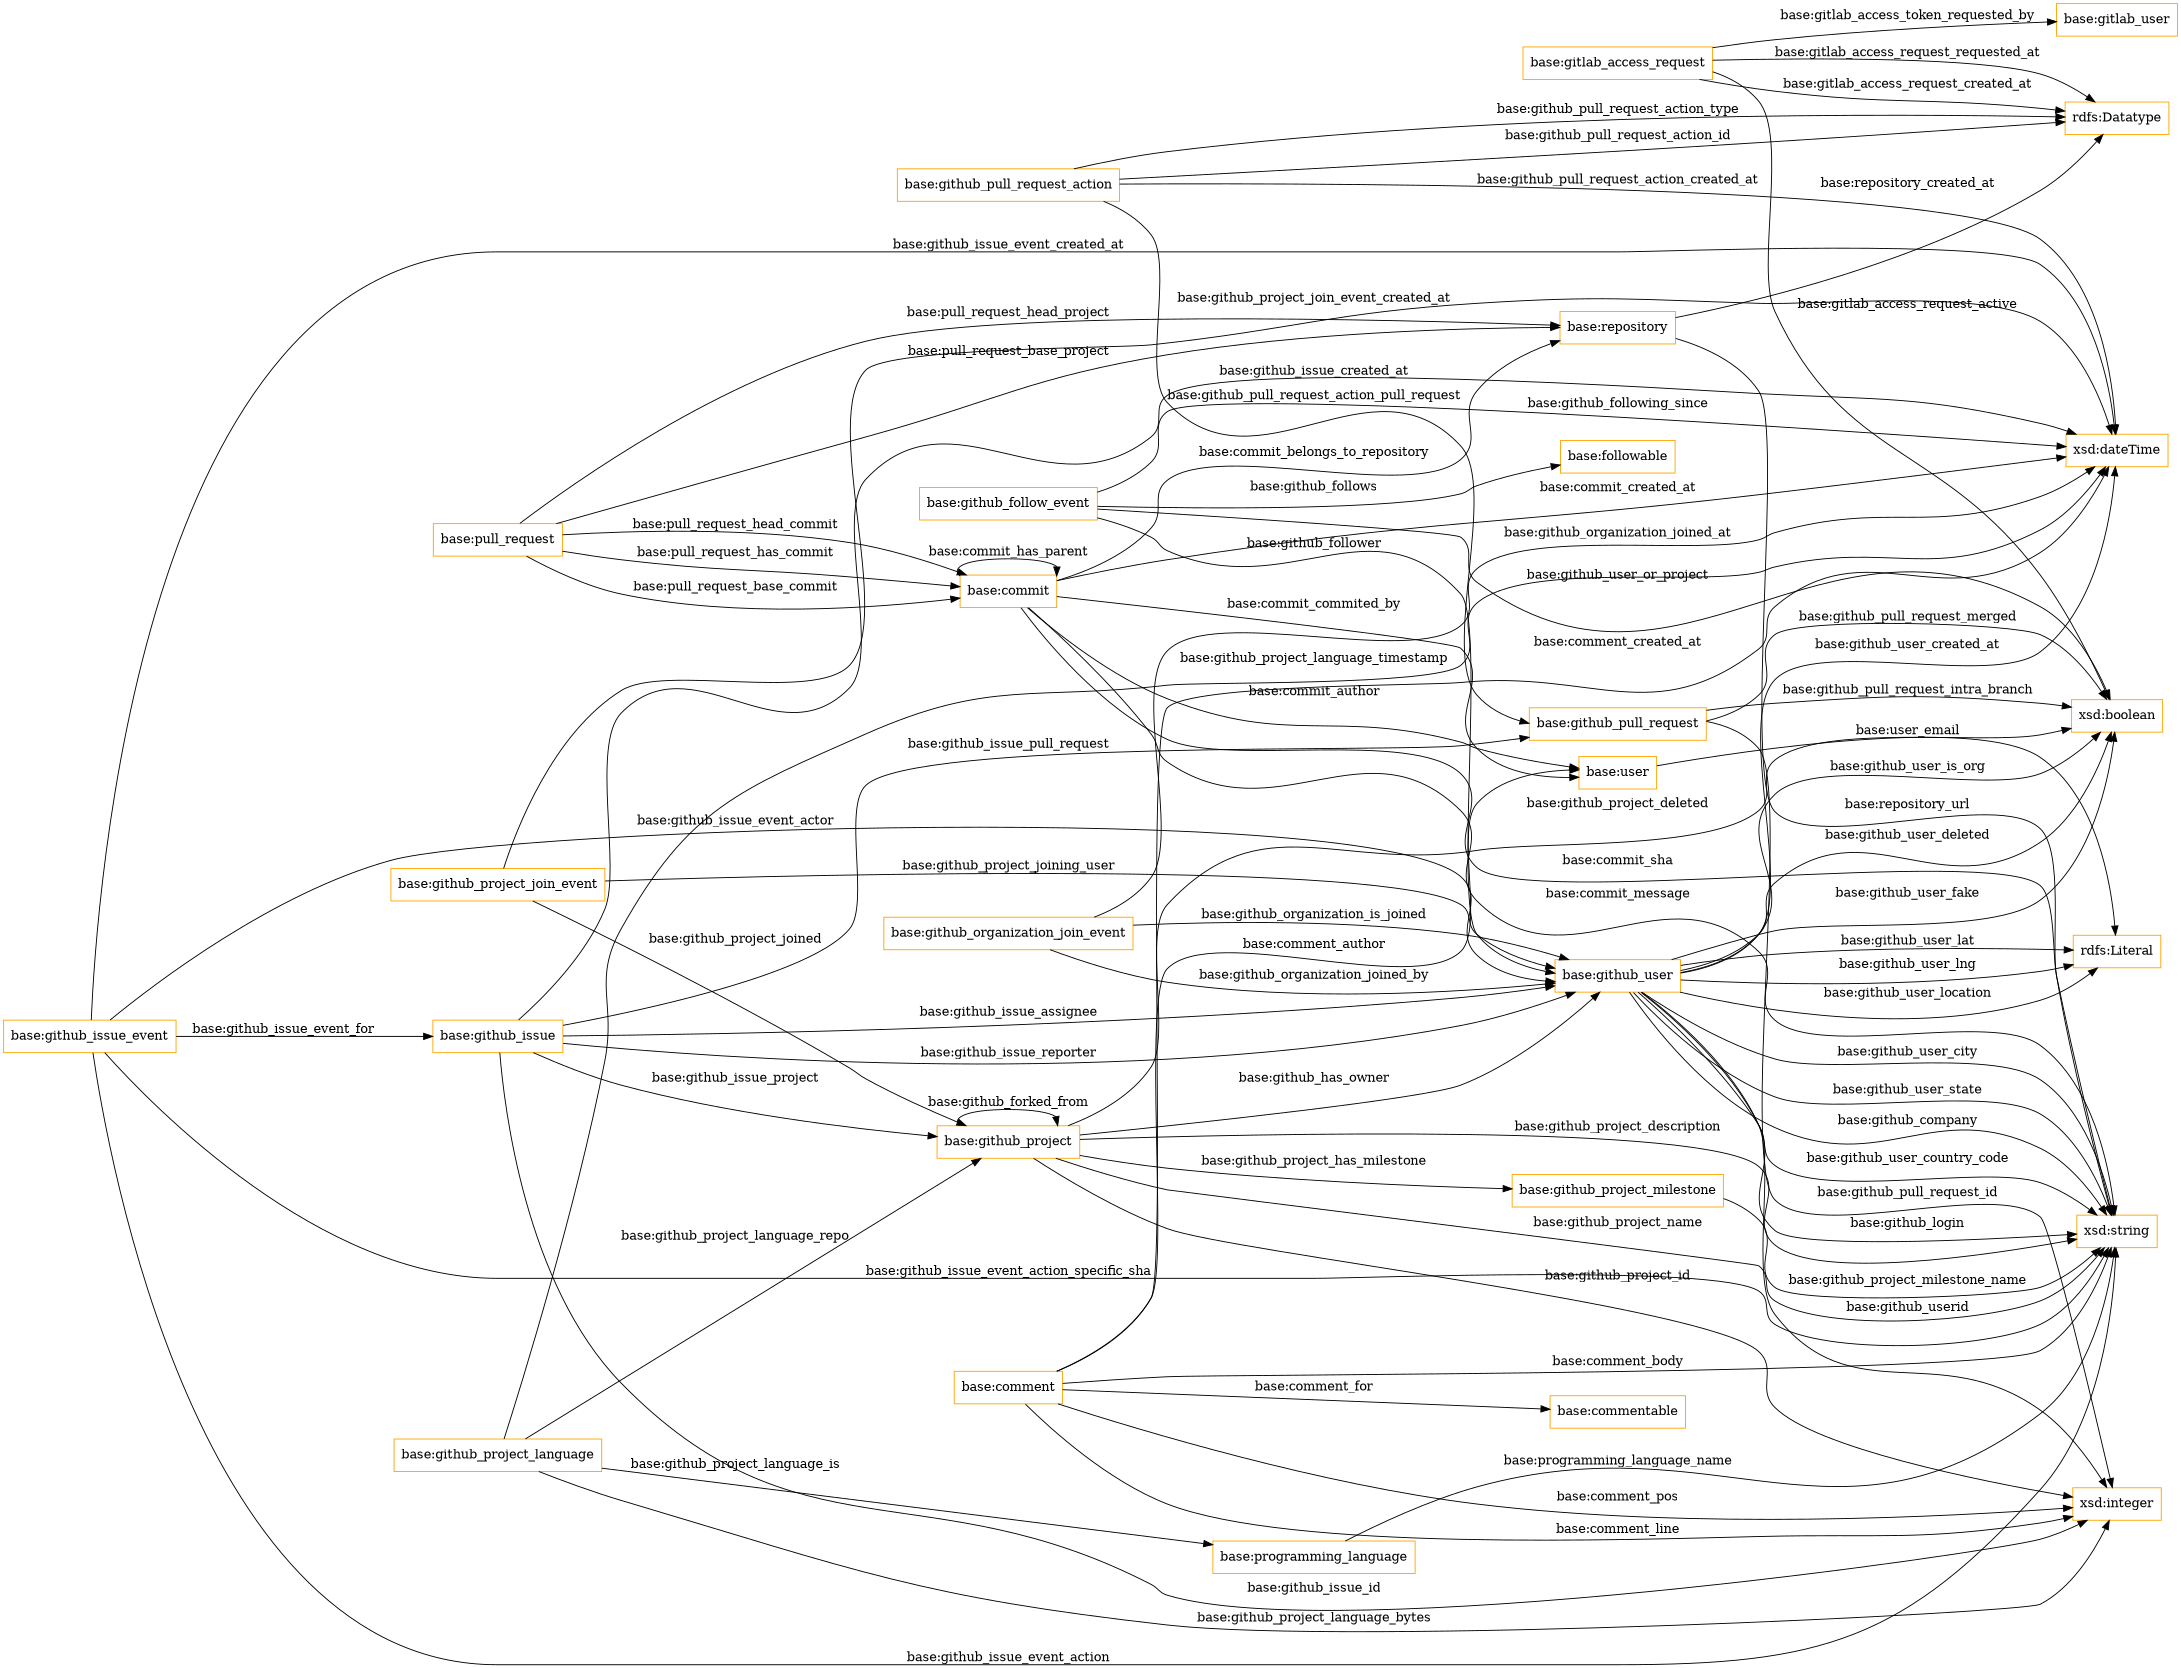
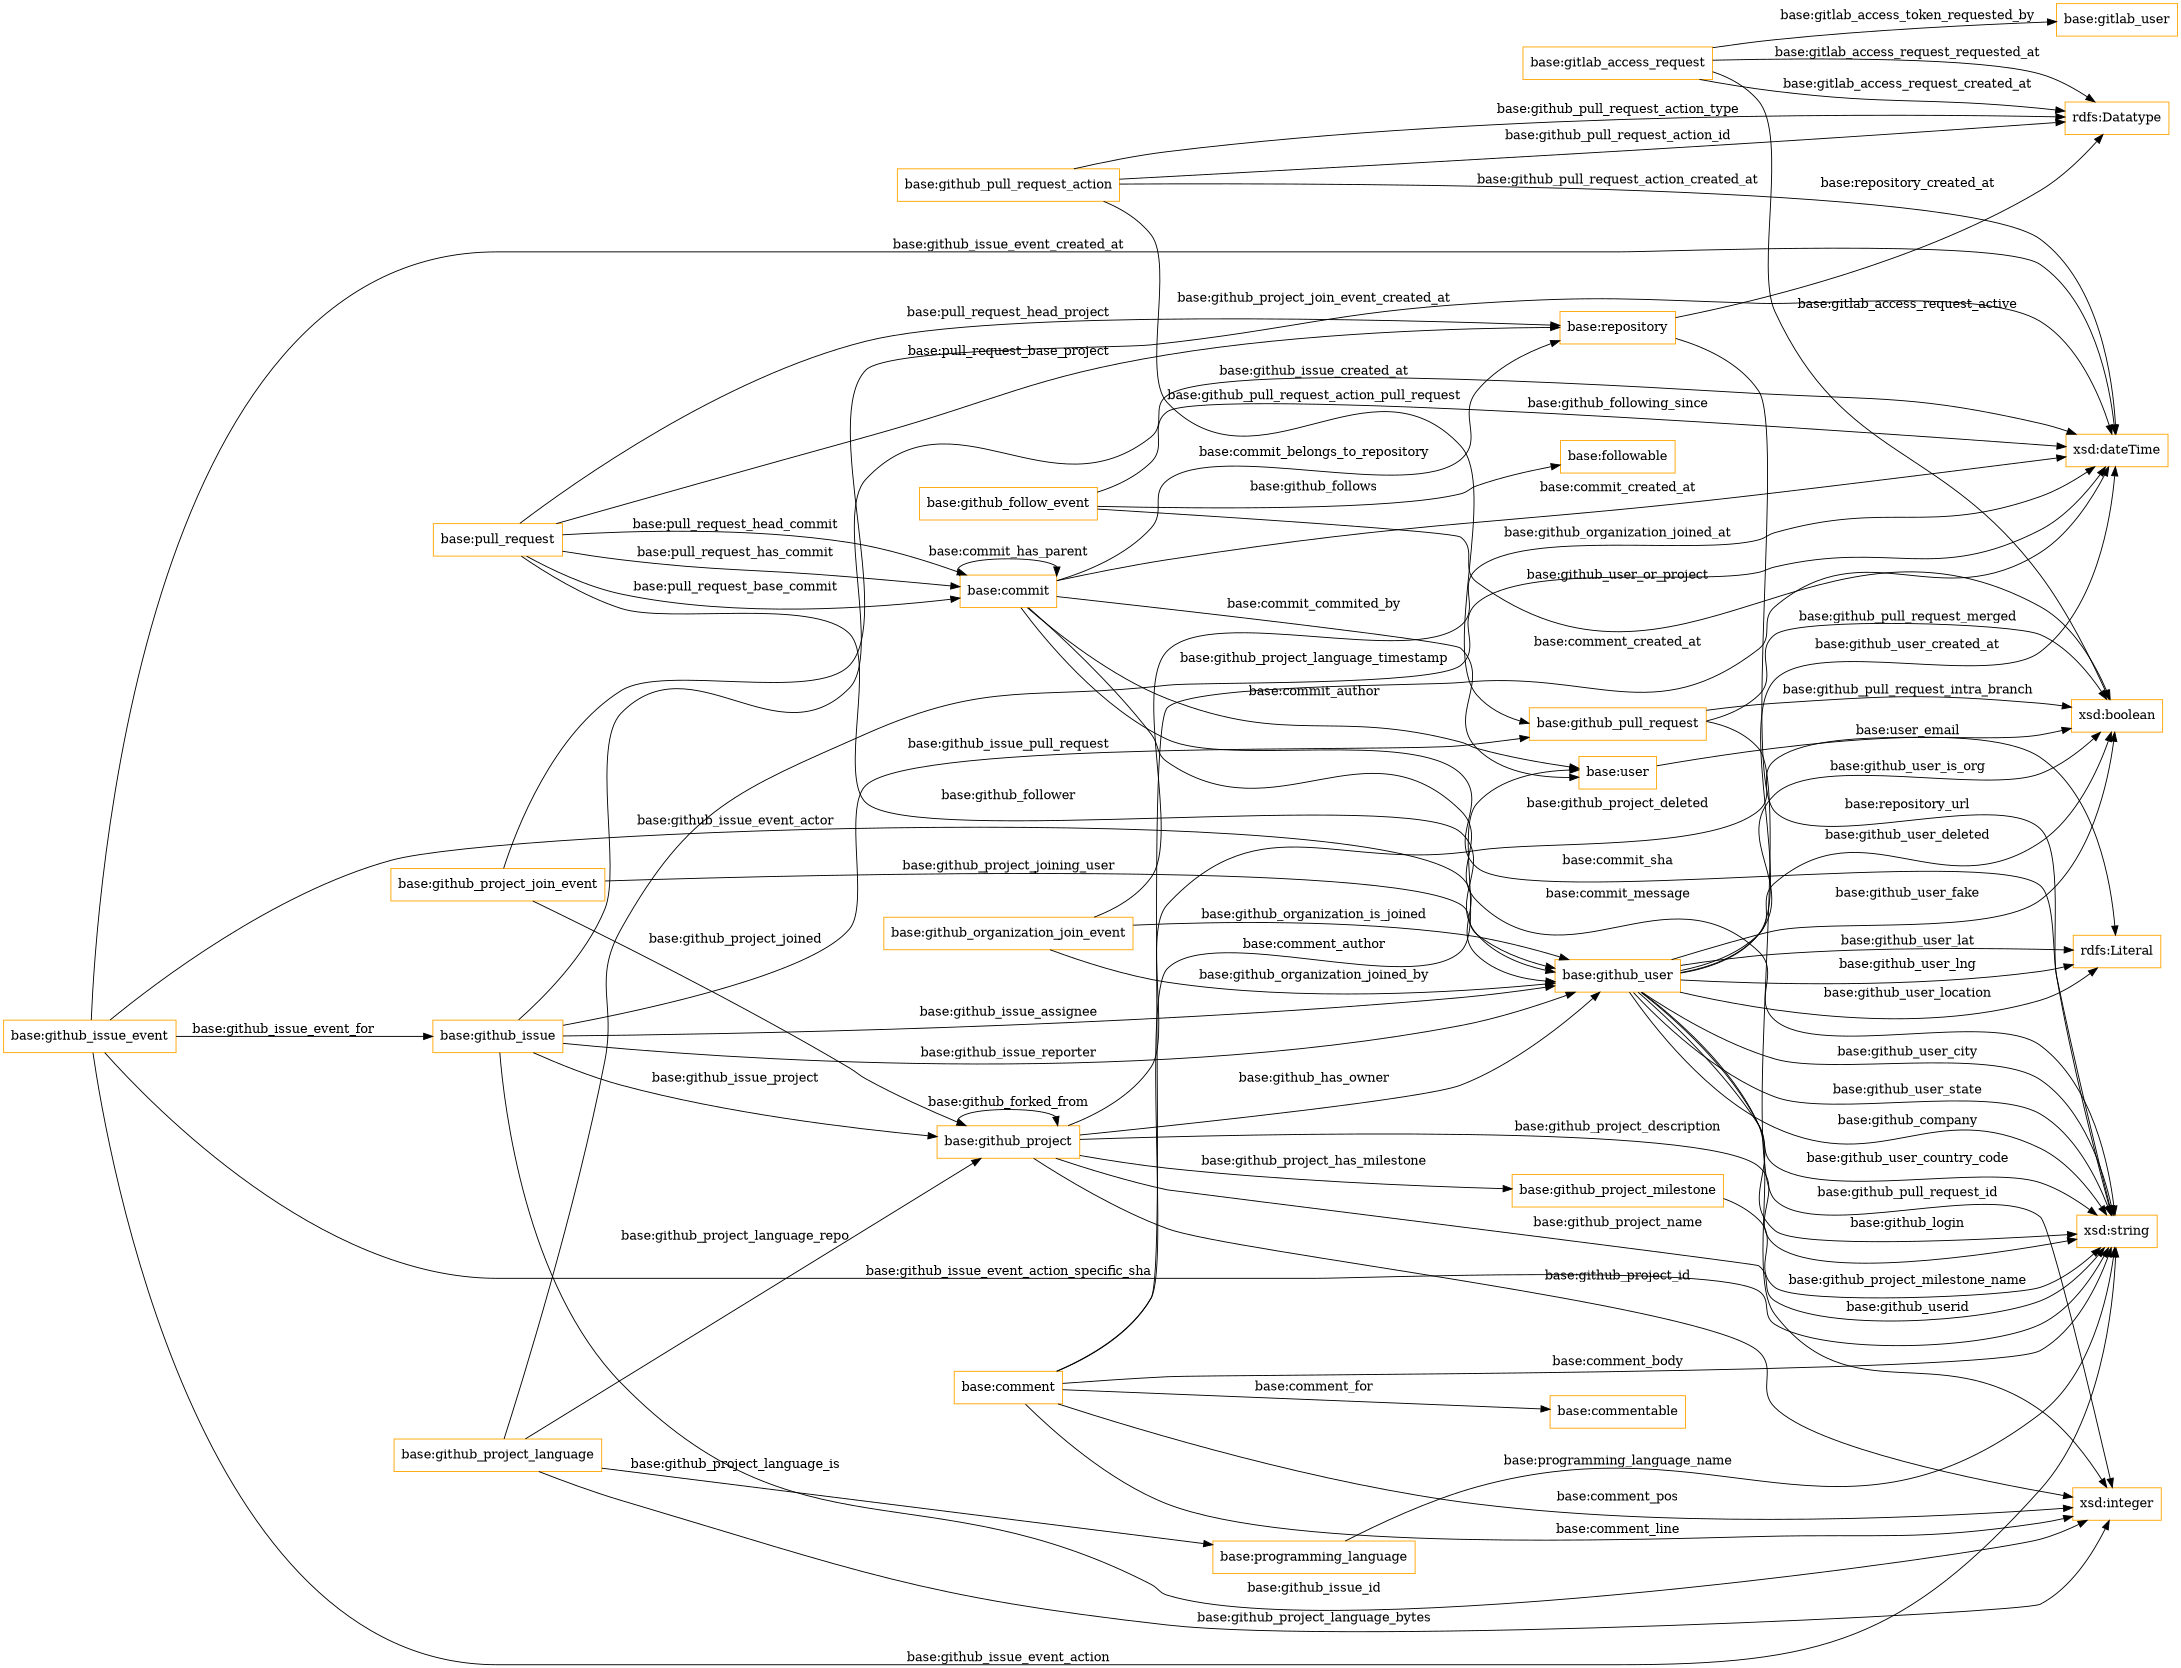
(1459, 592) -> (998, 820)
